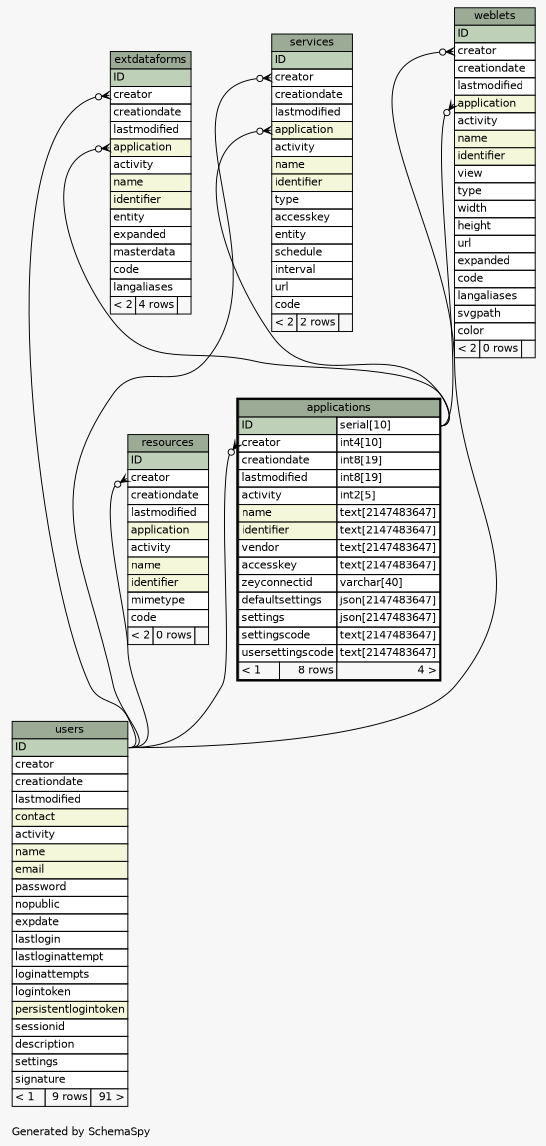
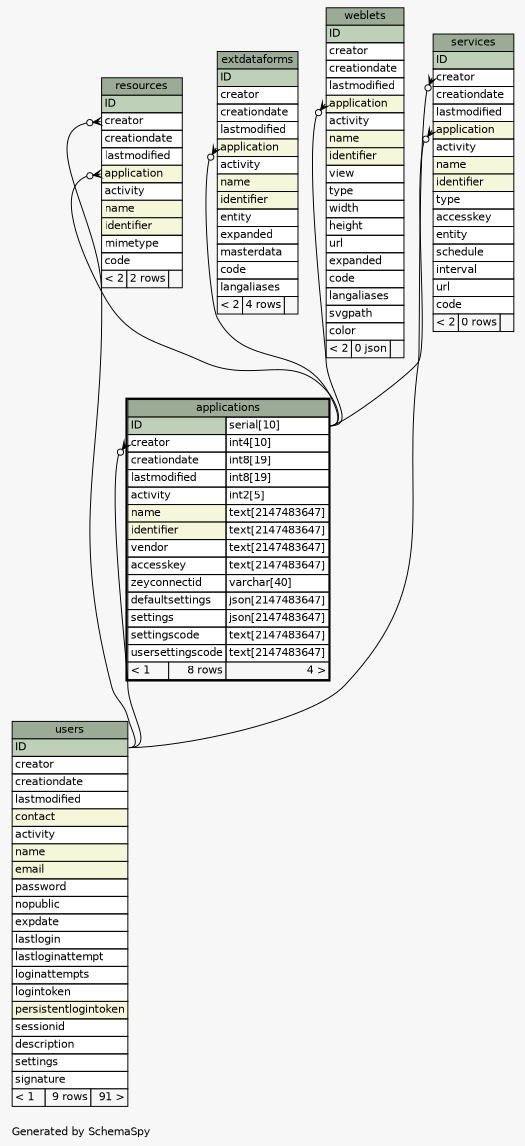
(318, 322) -> (479, 322)
none -> (166, 347)
(501, 349) -> (371, 349)
(36, 428) -> none
(487, 524) -> none
(174, 635) -> (148, 279)
